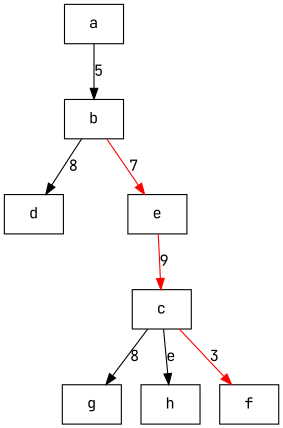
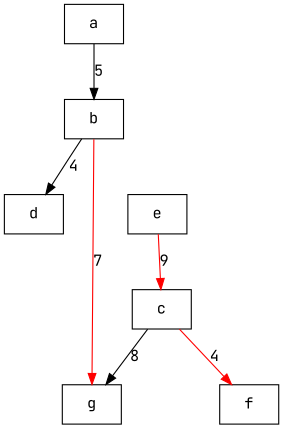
(123, 162) -> (93, 256)
(74, 167) -> (74, 167)
(215, 357) -> (215, 357)
(171, 404) -> none
